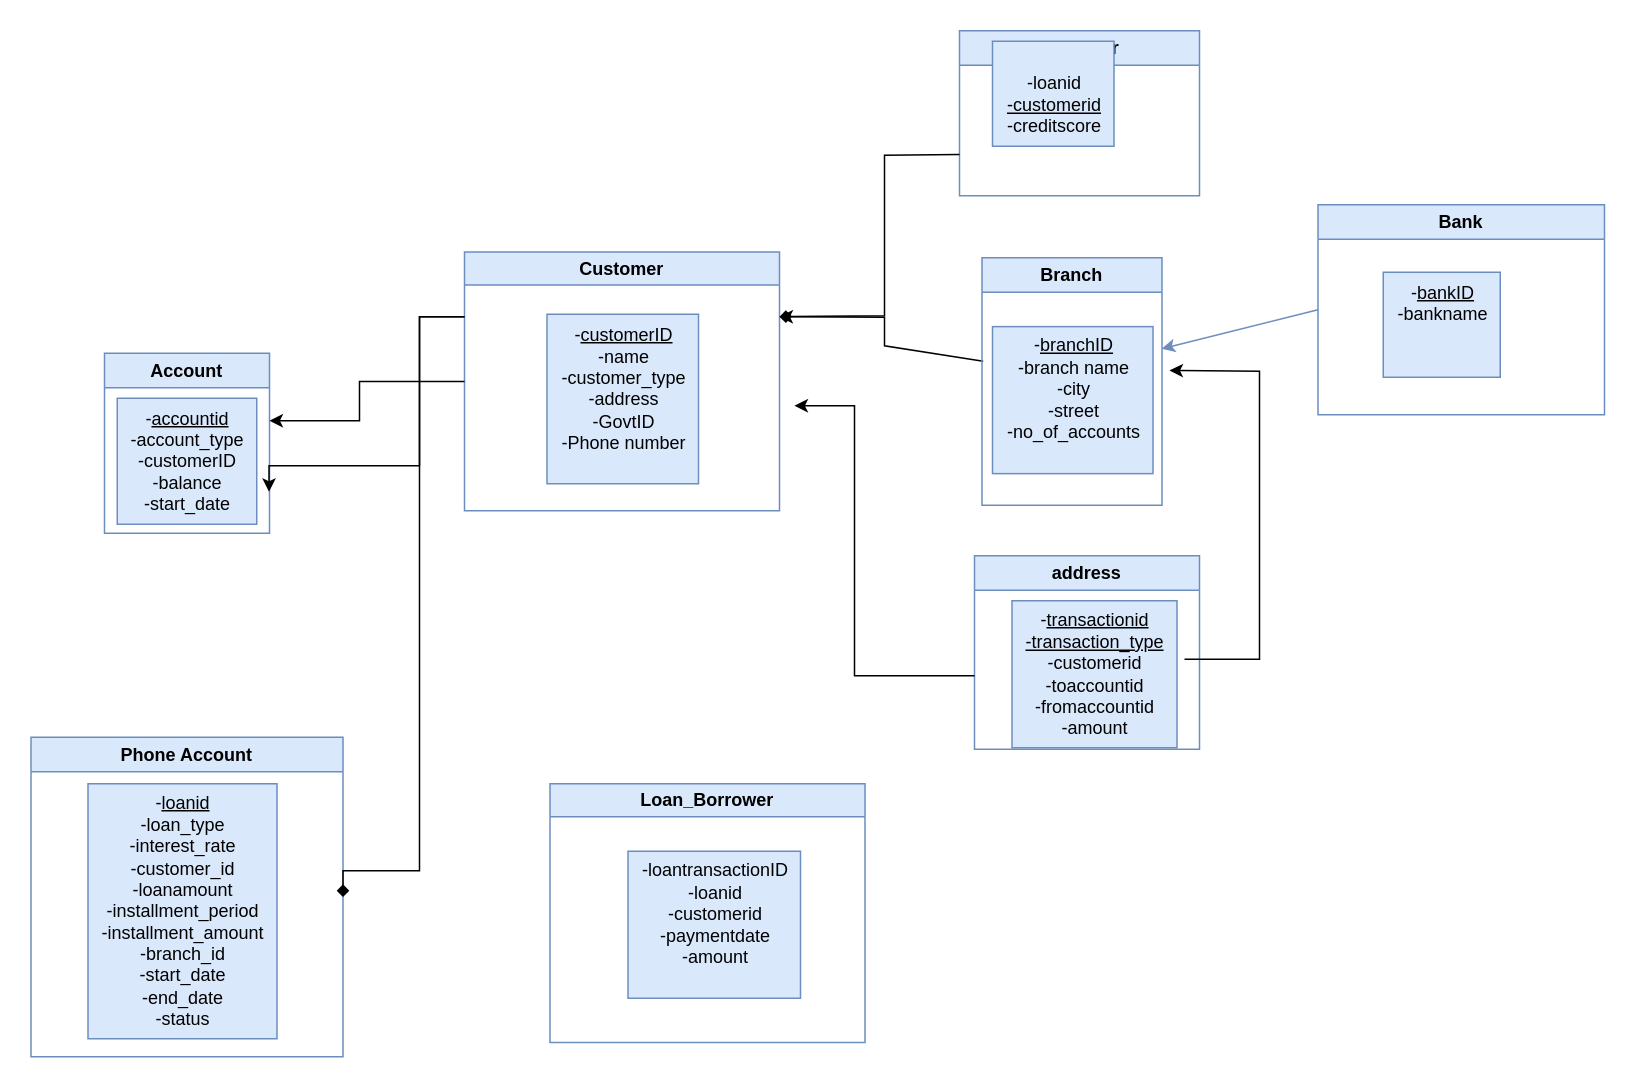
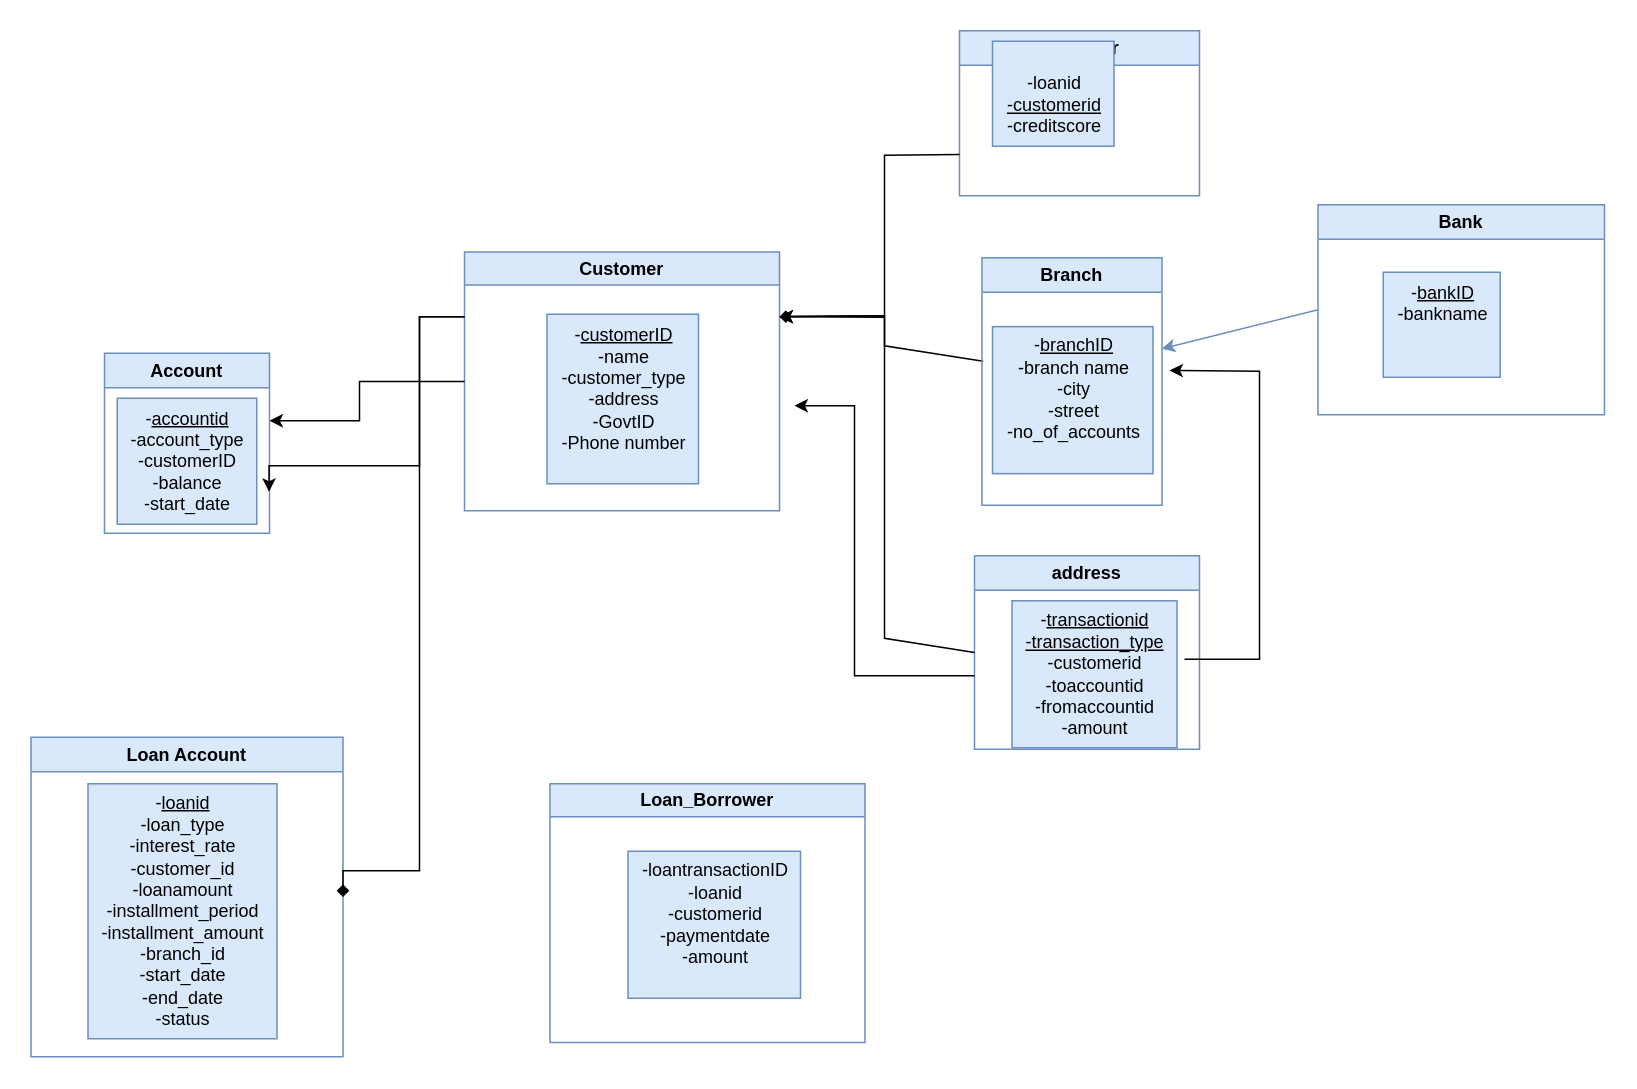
none -> (884, 537)
(187, 755) -> (187, 755)
